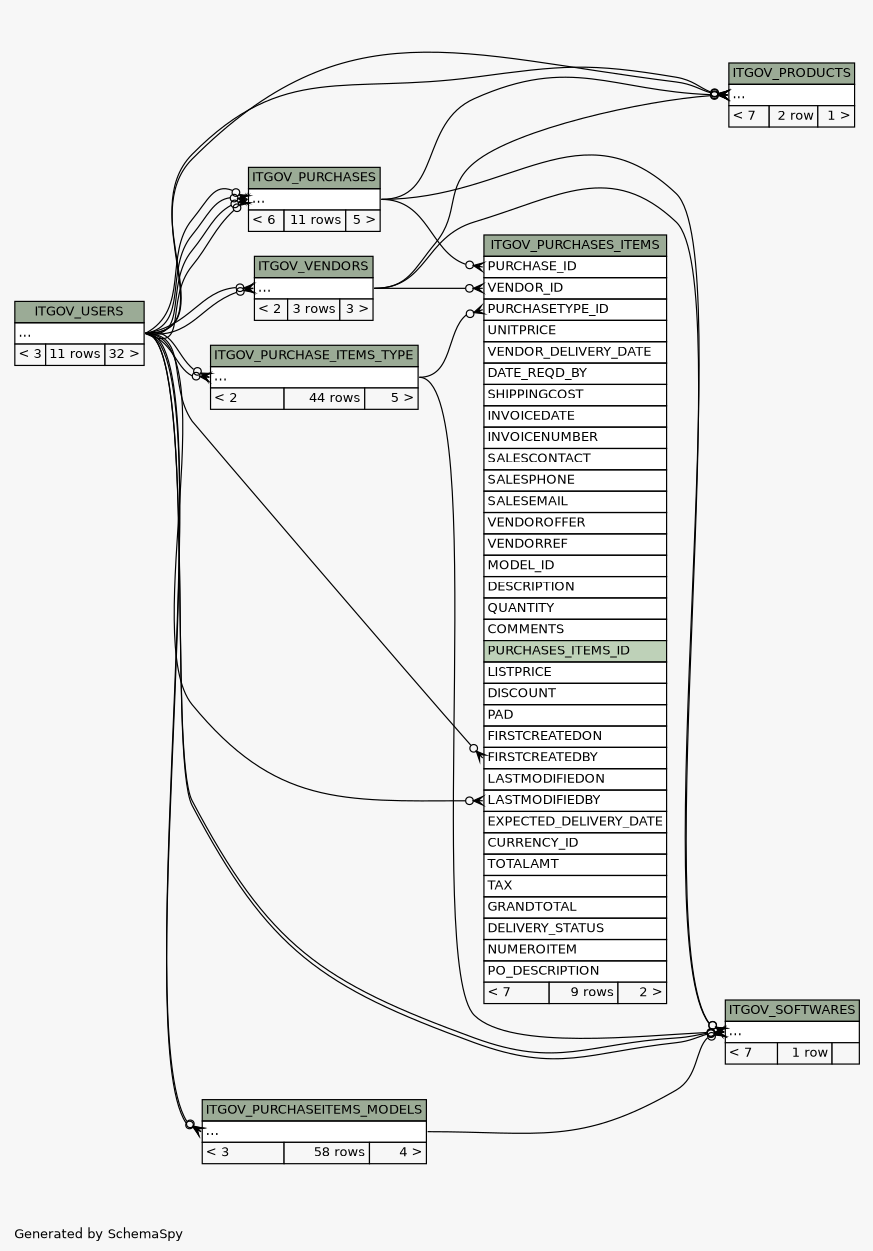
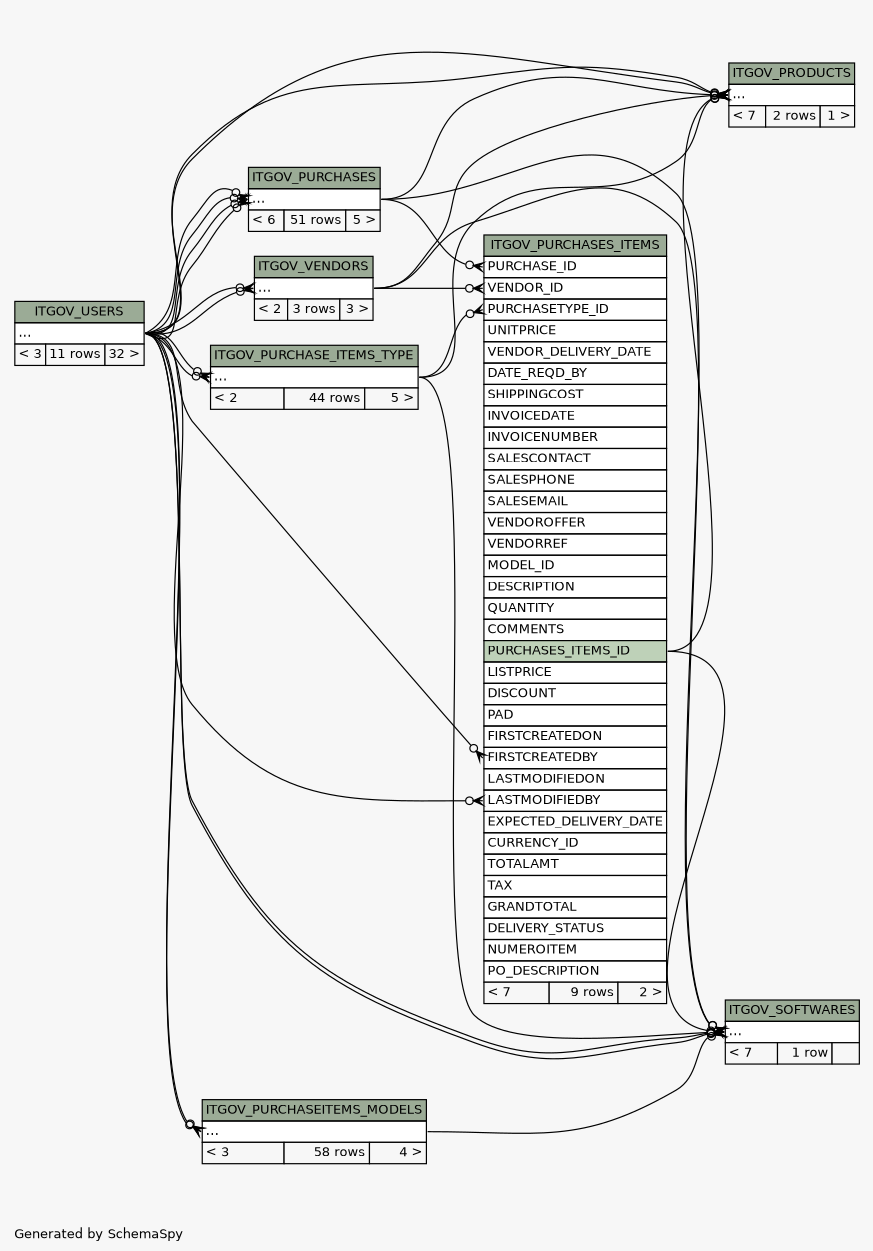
(796, 116) -> (795, 116)
none -> (519, 195)
(316, 220) -> (316, 220)
none -> (706, 453)
none -> (698, 833)
